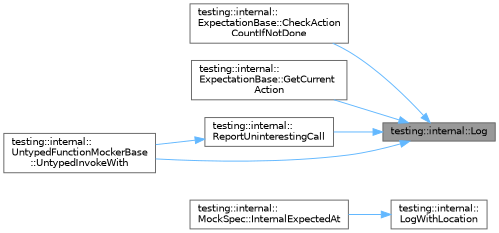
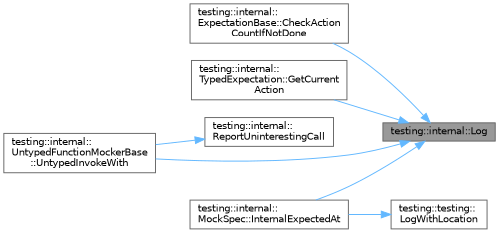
(269, 80) -> (269, 80)
(353, 132) -> (368, 177)
(439, 214) -> (439, 214)
